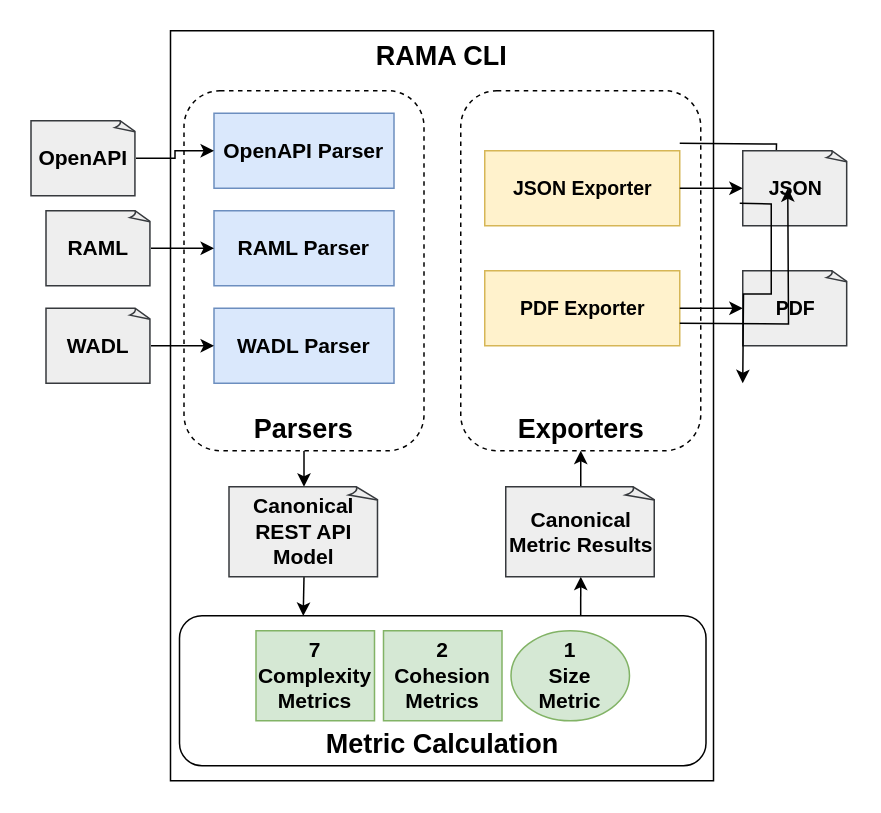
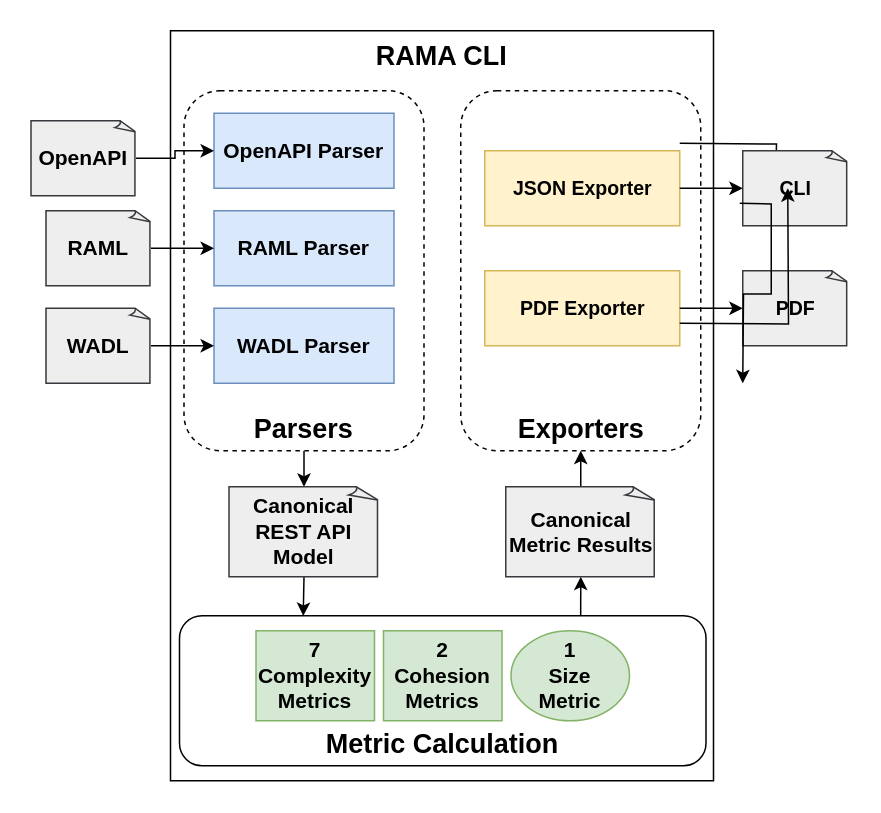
(796, 188) -> (796, 188)
